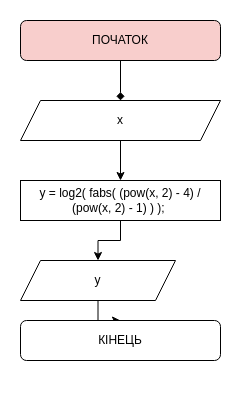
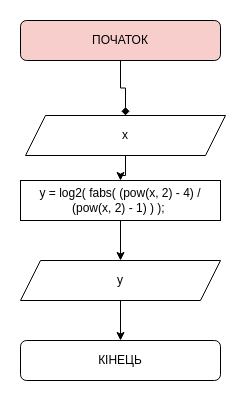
(121, 121) -> (126, 136)
(98, 281) -> (121, 281)
(121, 341) -> (121, 361)
